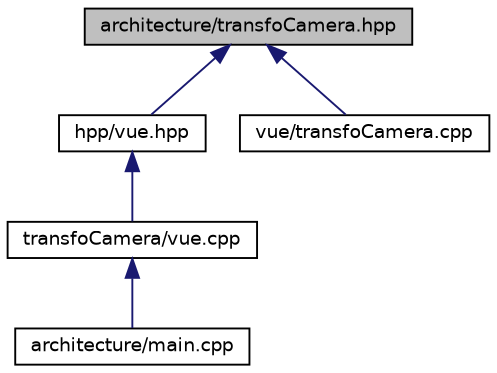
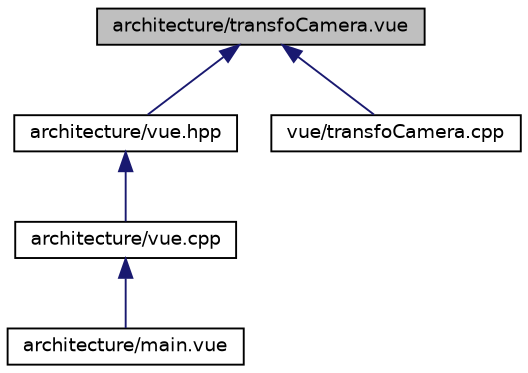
(248, 27) -> (261, 27)
(132, 133) -> (126, 133)
(132, 240) -> (126, 240)
(132, 347) -> (126, 347)
